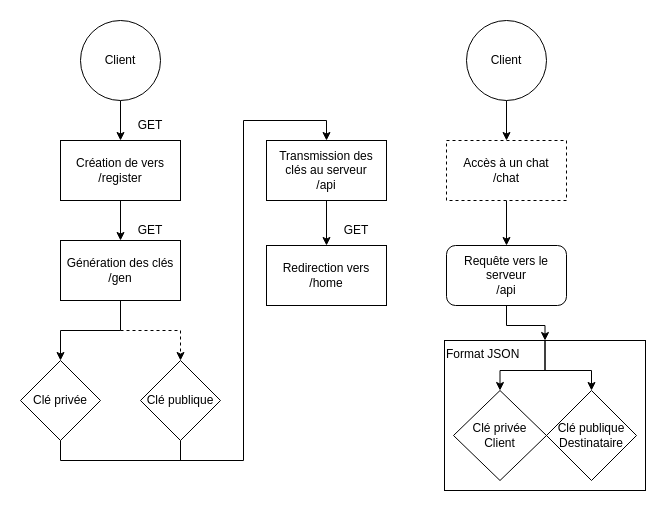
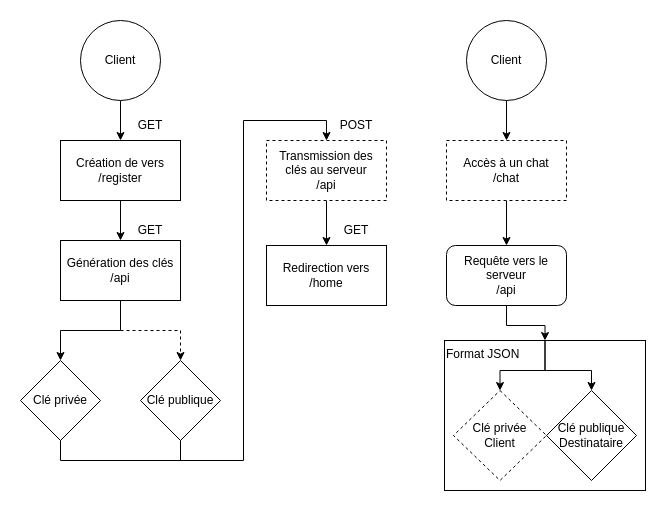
none -> (357, 126)
(327, 171) -> (327, 171)
(121, 271) -> (121, 271)
(500, 436) -> (500, 436)
